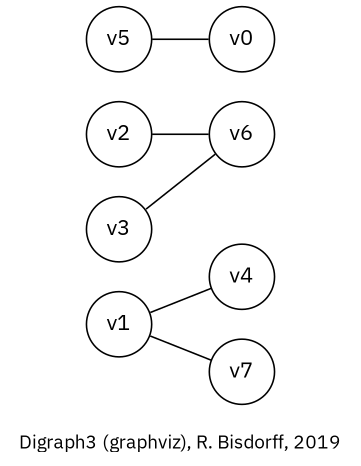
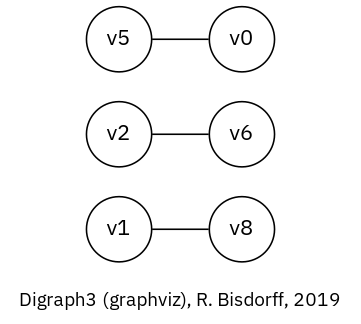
(119, 229) -> none
(242, 277) -> none
(242, 372) -> (242, 229)
